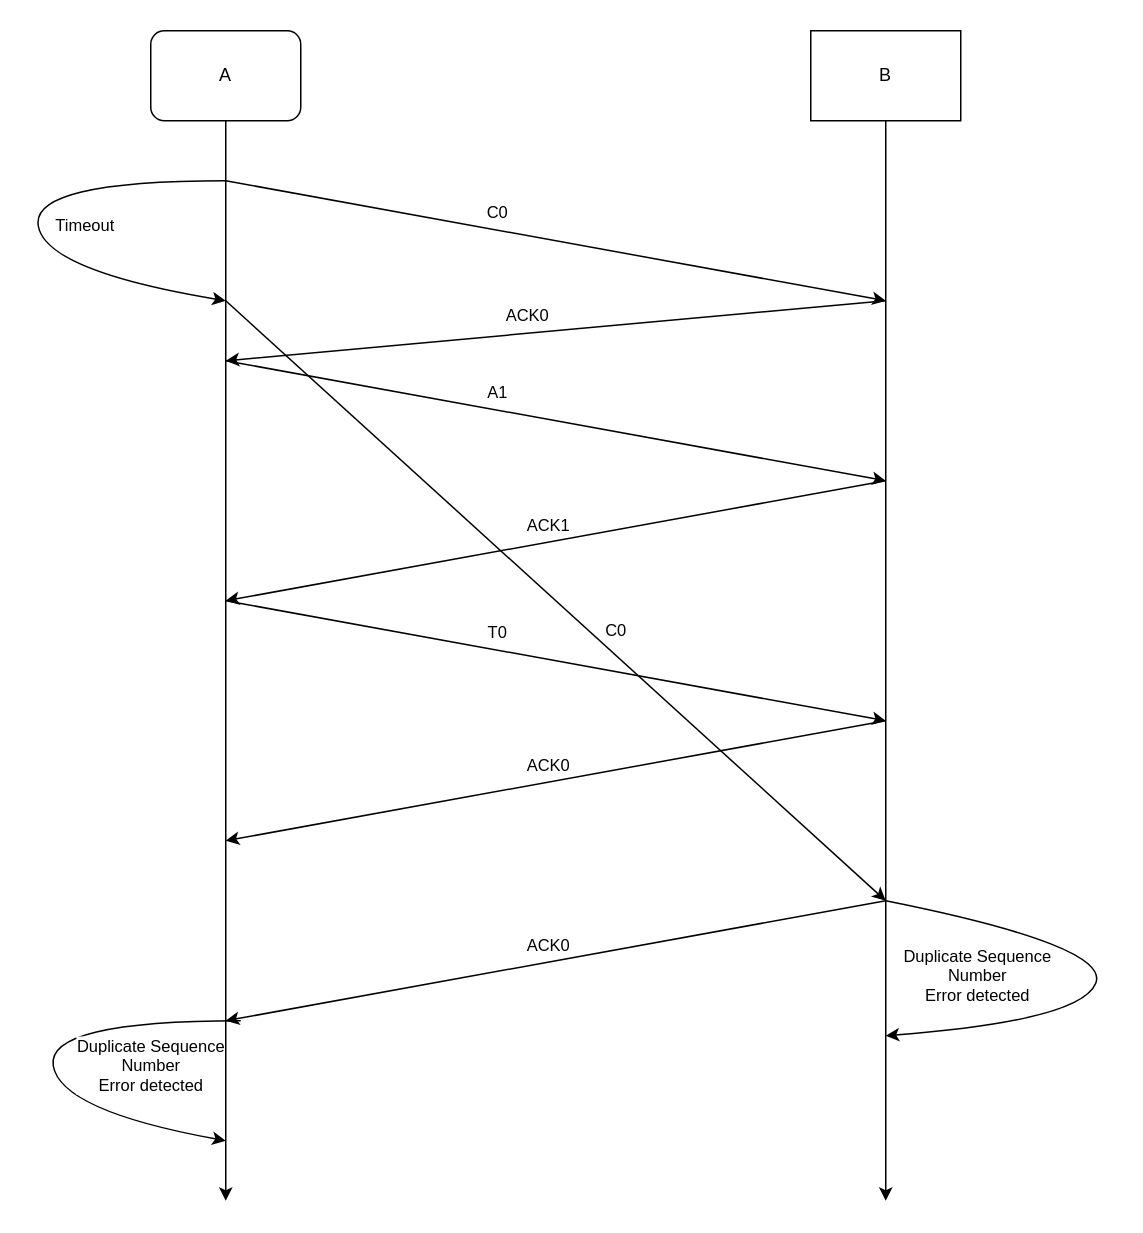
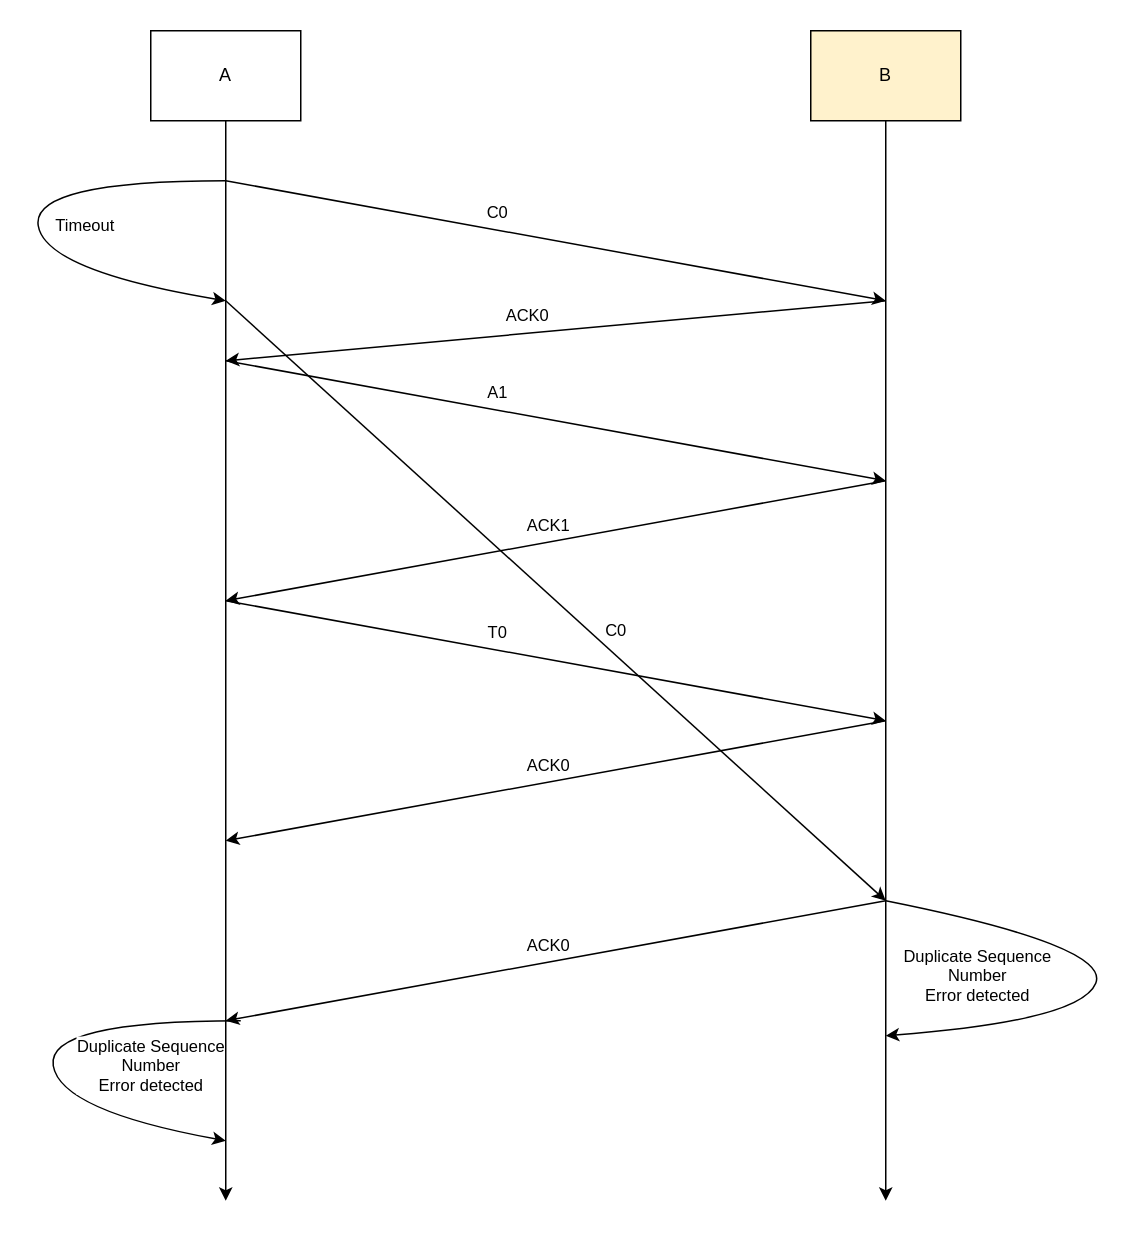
(226, 76) -> (226, 76)
(886, 76) -> (886, 76)
